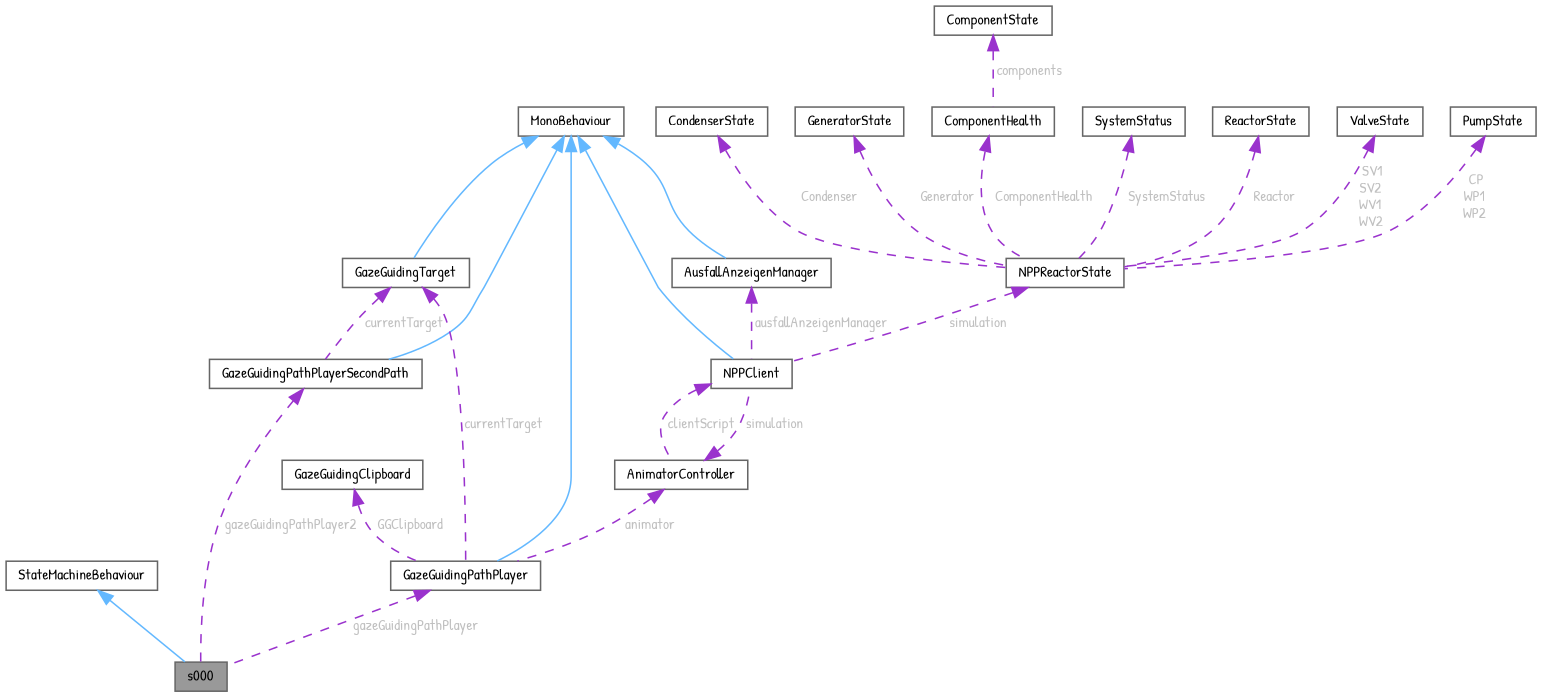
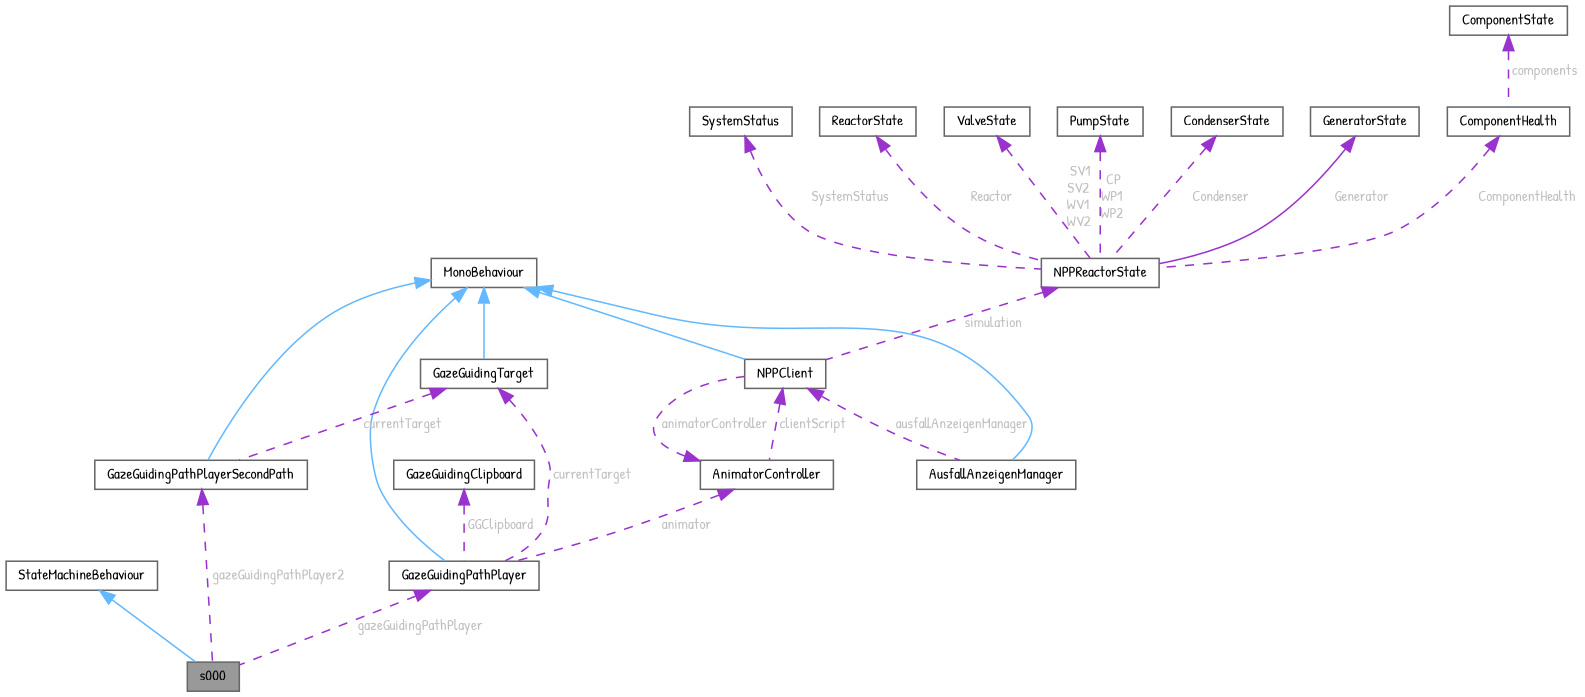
(916, 230) -> (1264, 226)
(752, 331) -> (889, 431)
(773, 424) -> (713, 424)
